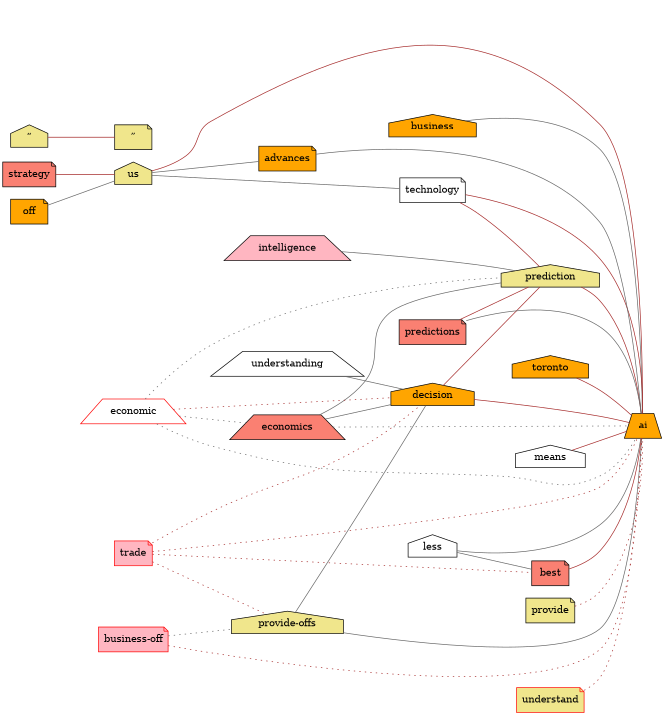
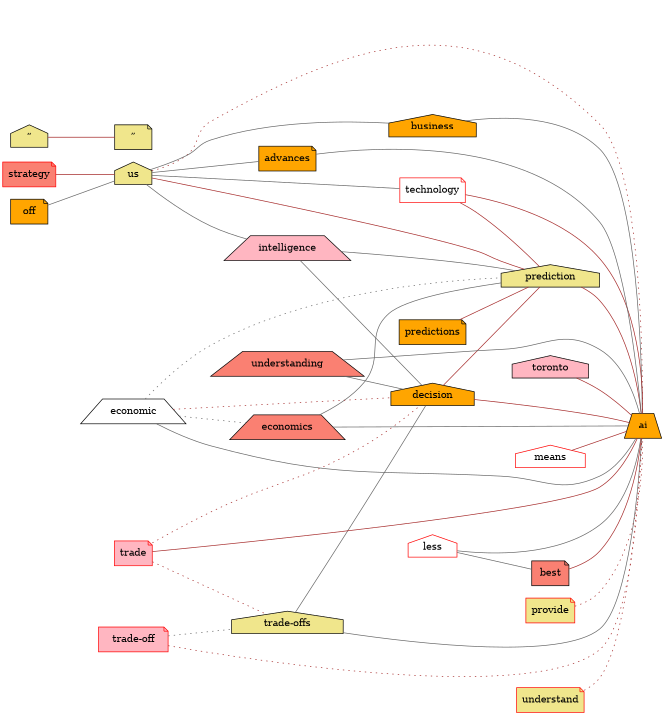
(514, 64) -> (514, 64)
none -> (265, 128)
(29, 174) -> (29, 174)
(433, 190) -> (433, 190)
none -> (194, 217)
none -> (340, 217)
(582, 318) -> (511, 349)
(433, 332) -> (433, 332)
(287, 364) -> (287, 364)
(550, 368) -> (550, 368)
(133, 411) -> (133, 411)
(358, 412) -> (361, 323)
(481, 427) -> (481, 427)
(550, 458) -> (550, 458)
(402, 473) -> (402, 473)
(408, 523) -> (408, 523)
(433, 547) -> (433, 547)
(342, 563) -> none
(550, 610) -> (550, 610)
(287, 624) -> (287, 624)
(133, 639) -> (133, 639)
